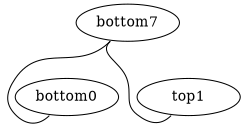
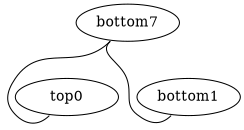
(67, 97) -> (67, 97)
(189, 97) -> (189, 97)
